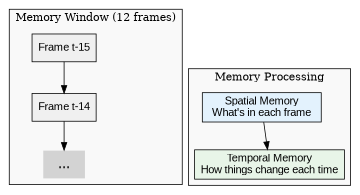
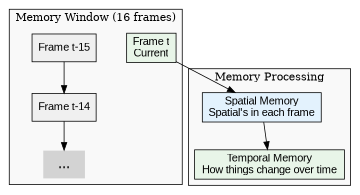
(96, 18) -> (96, 18)
none -> (151, 48)
(262, 107) -> (262, 107)
(270, 164) -> (270, 164)
